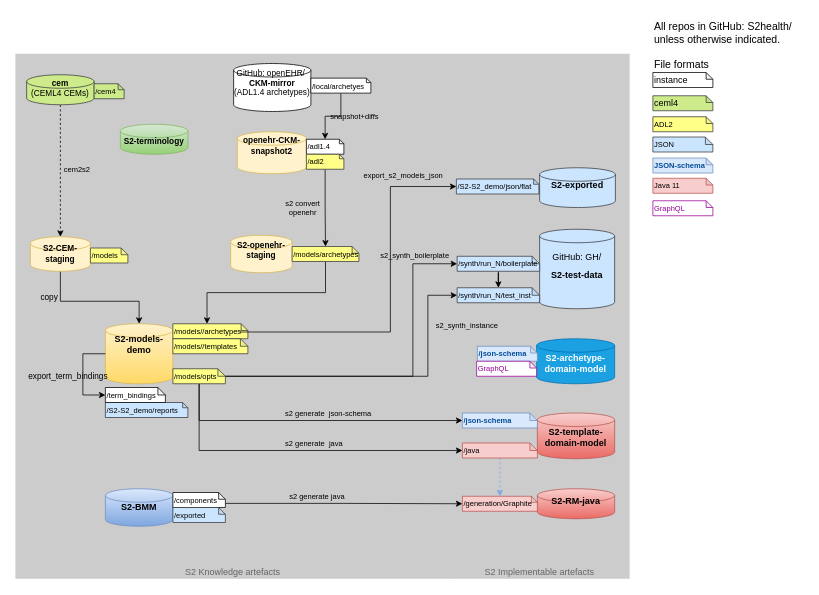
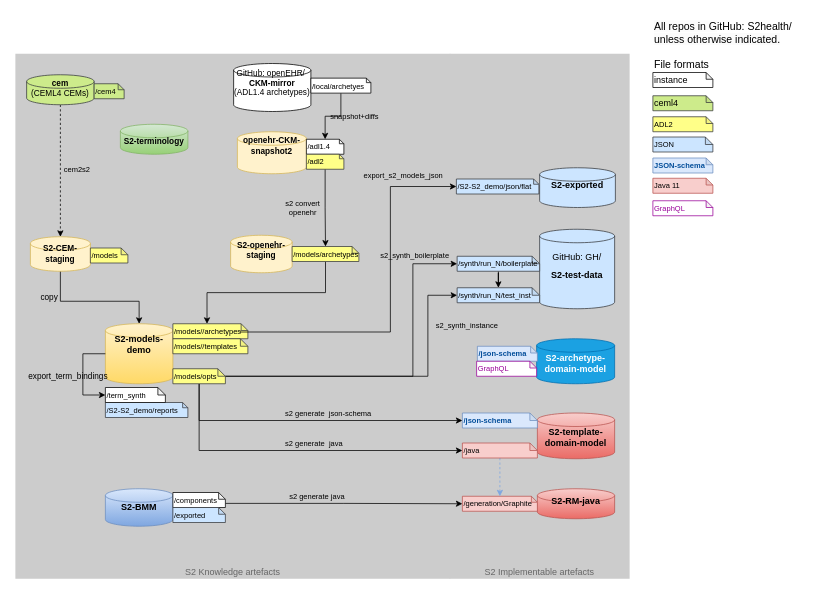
(134, 395) -> (130, 395)
